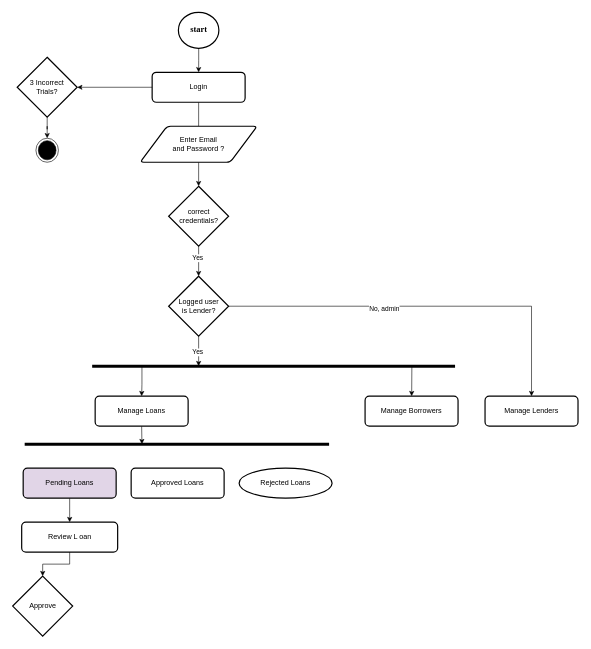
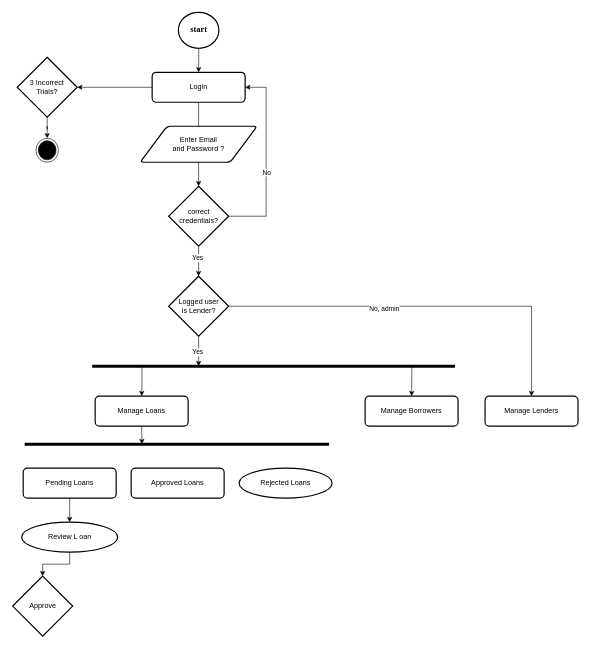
none -> (266, 172)
(70, 483) -> (70, 483)
(70, 537) -> (70, 537)
